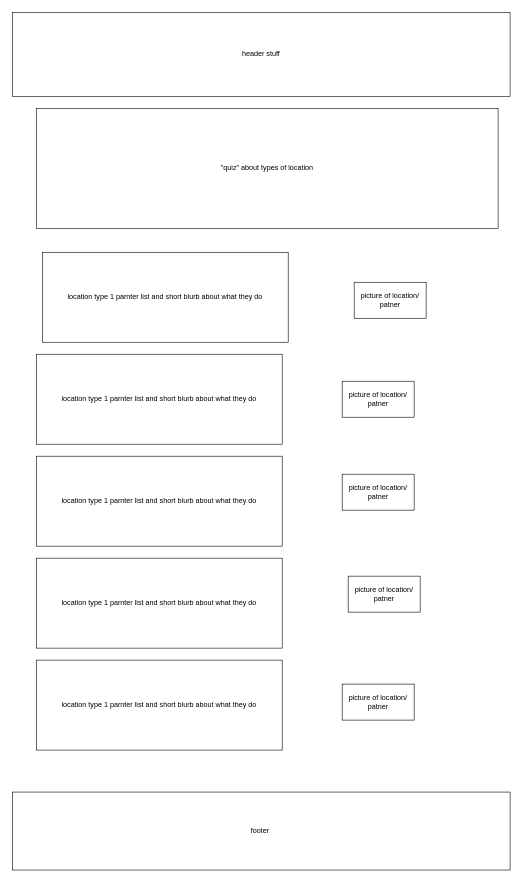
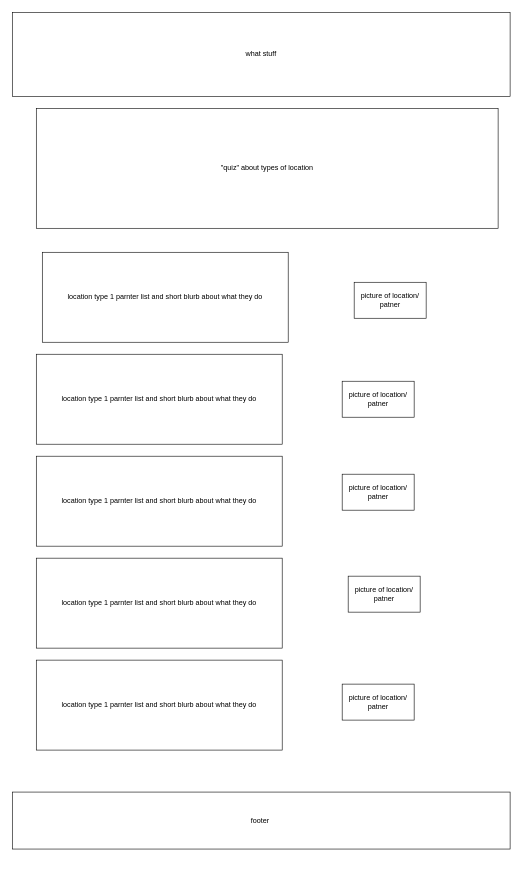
(261, 54) -> (261, 54)
(261, 831) -> (261, 821)
